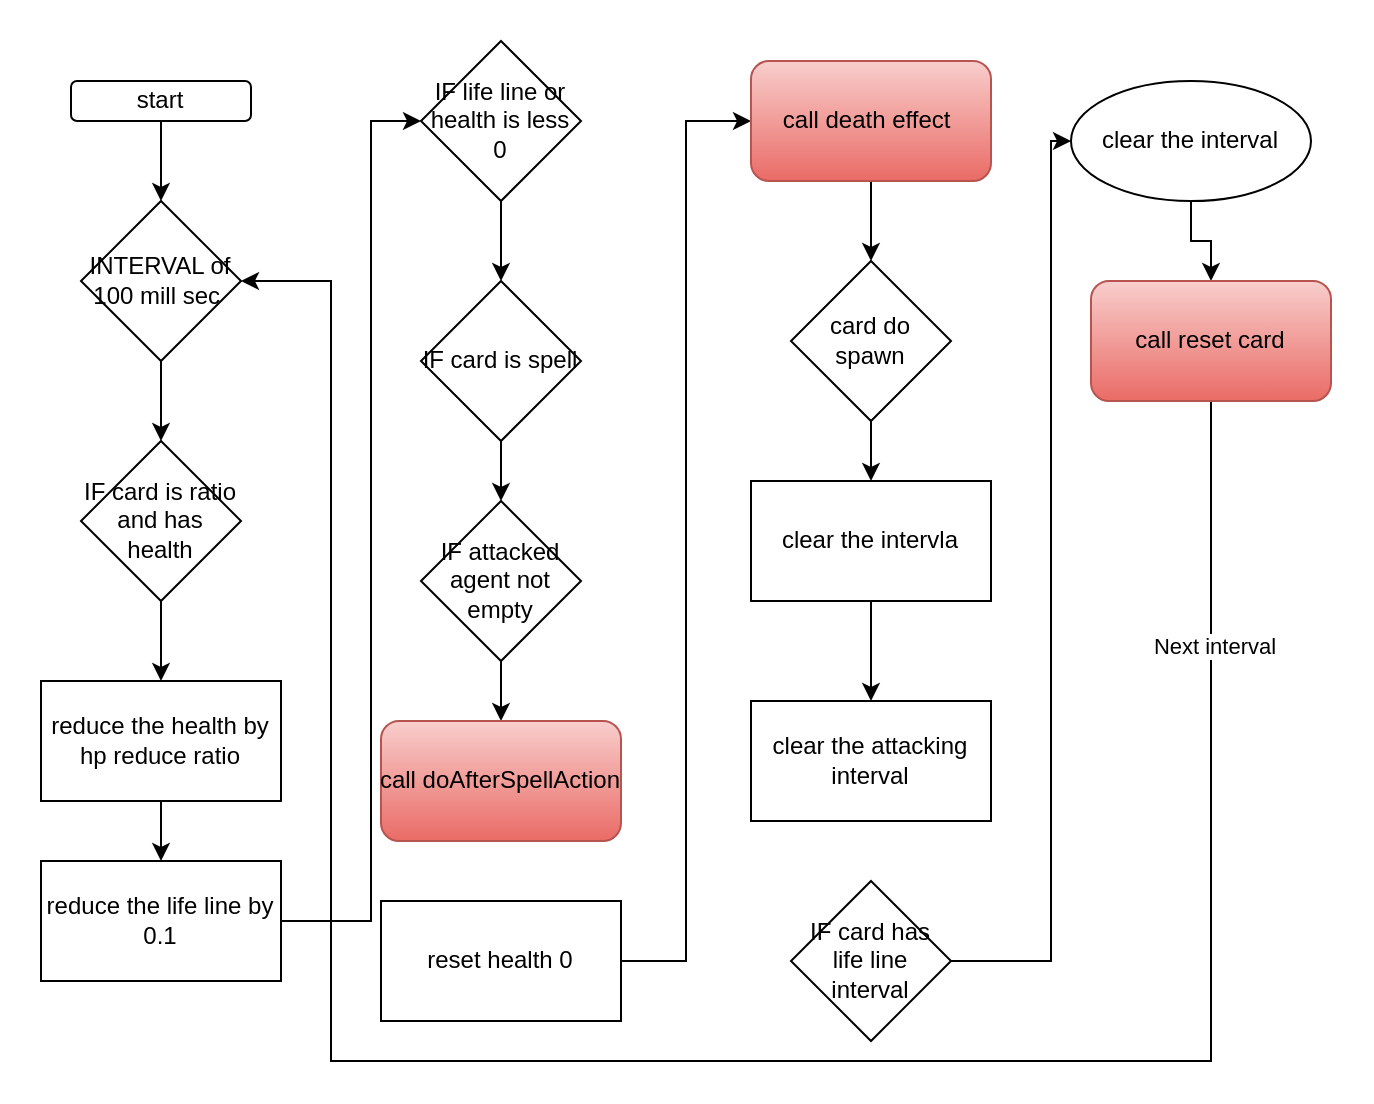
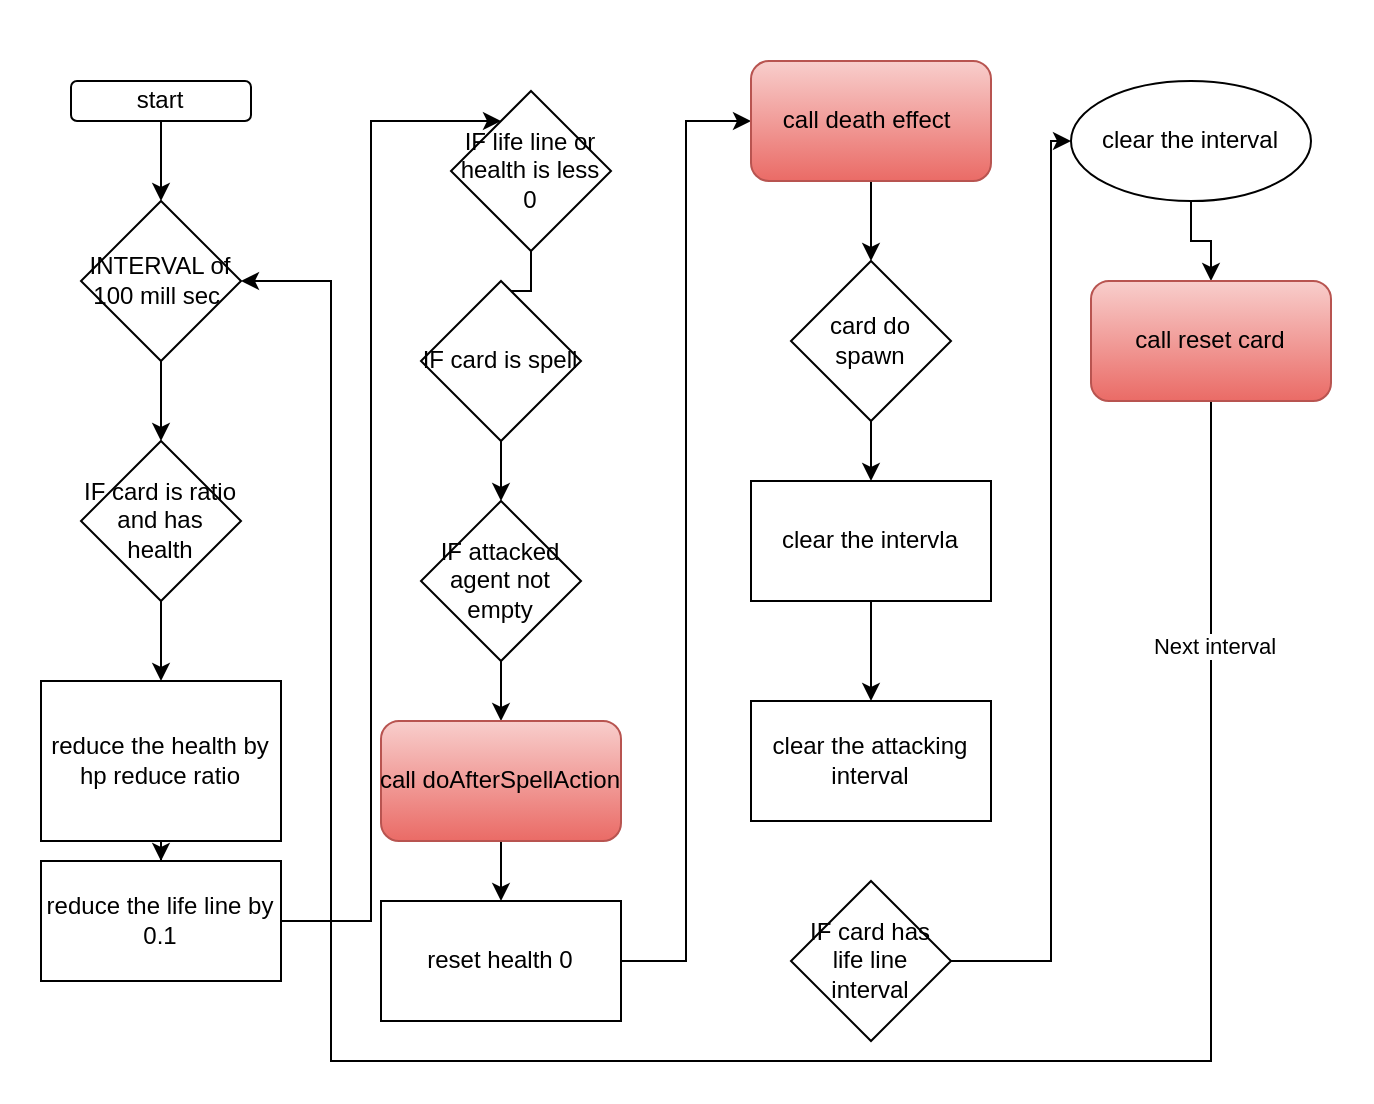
(501, 121) -> (531, 171)
(161, 741) -> (161, 761)
none -> (501, 878)
